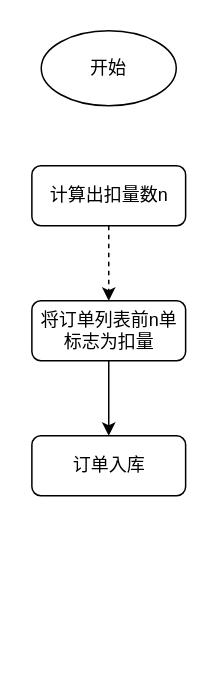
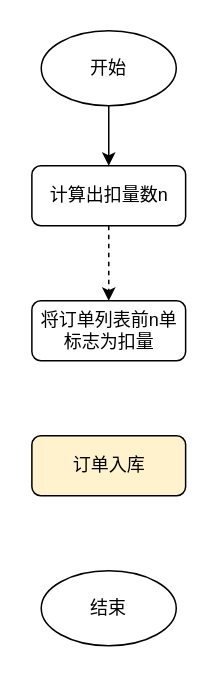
none -> (109, 131)
(109, 393) -> none
(109, 466) -> (109, 466)
none -> (109, 608)
